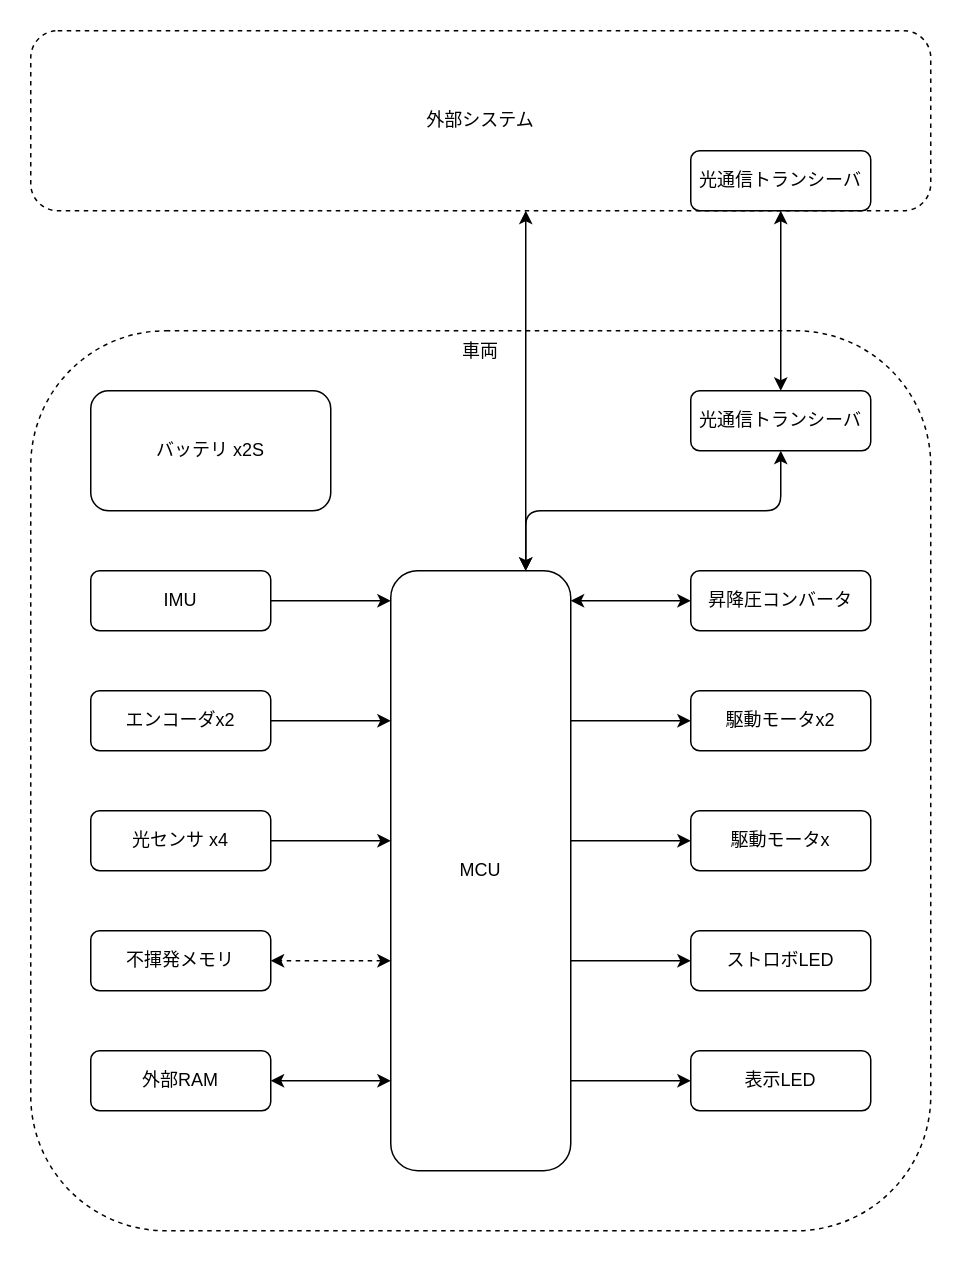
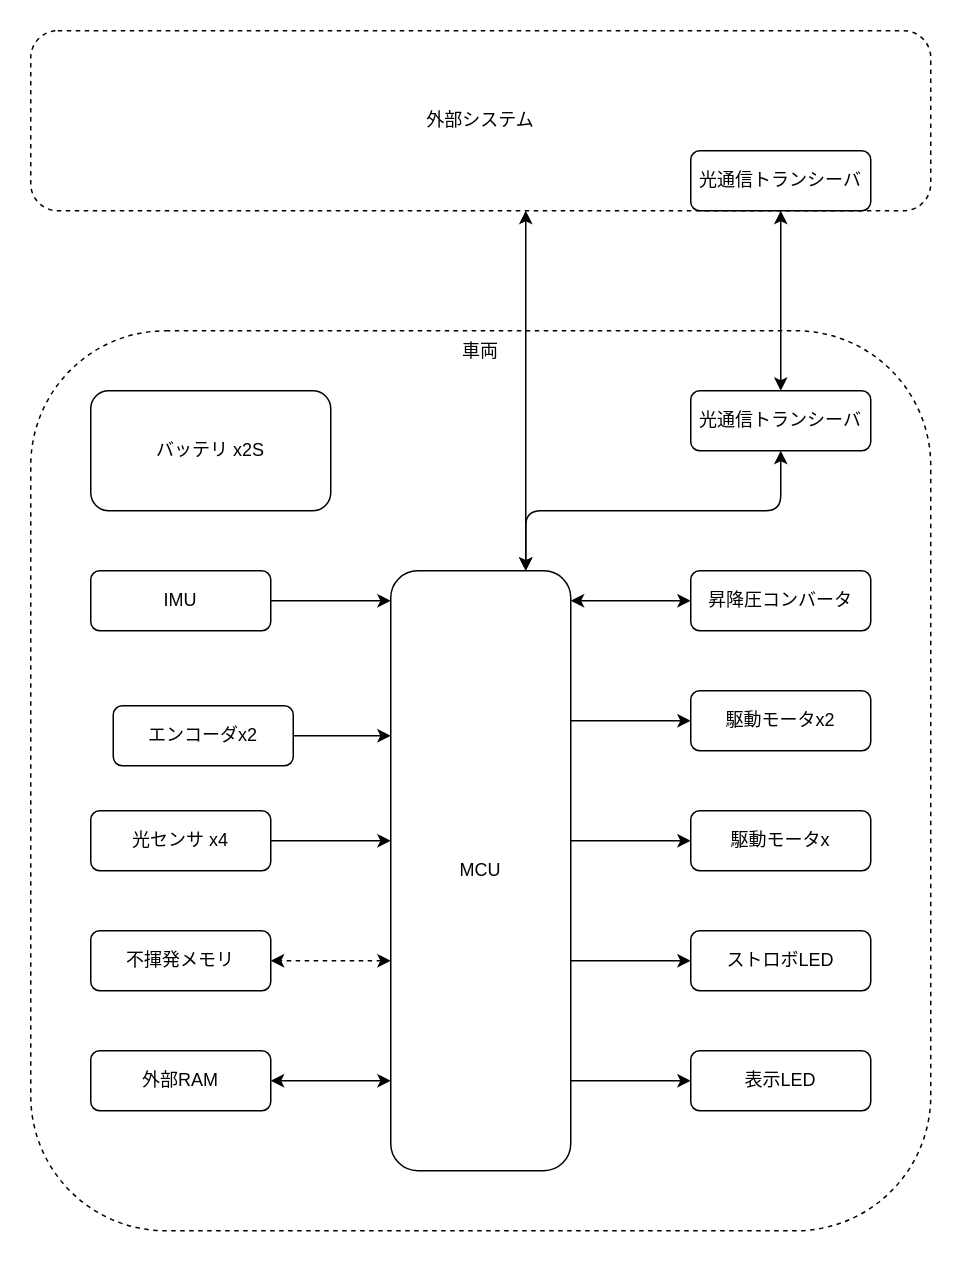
(181, 721) -> (203, 736)
